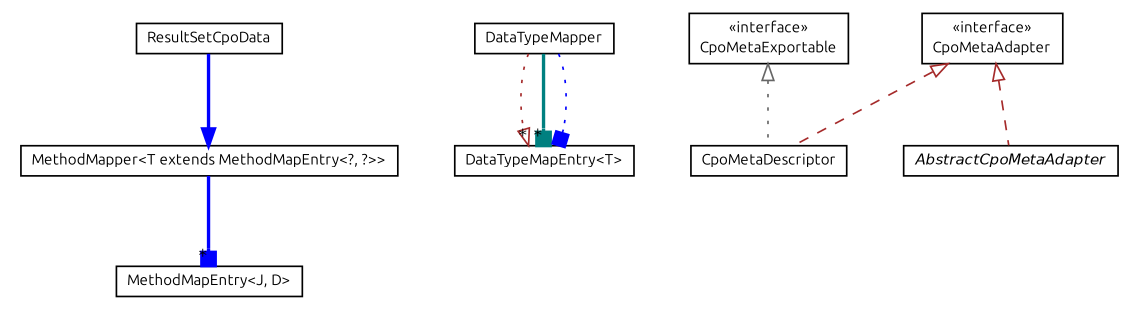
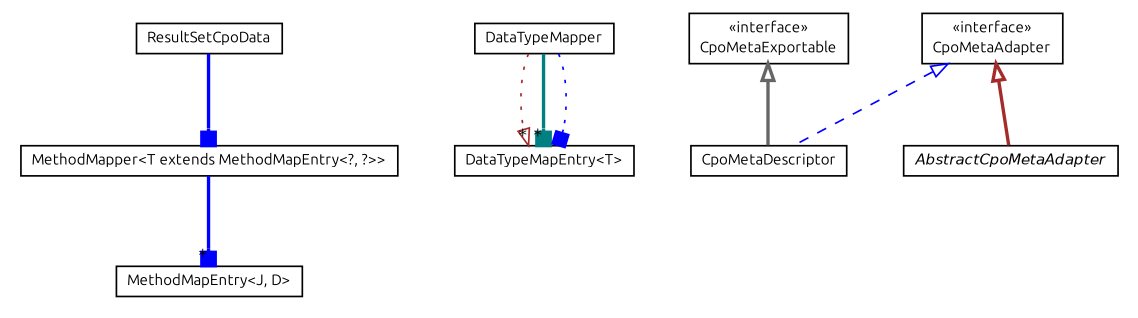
(209, 91) -> (209, 91)
(863, 109) -> (863, 109)
(768, 113) -> (768, 113)
(1004, 113) -> (1004, 113)
